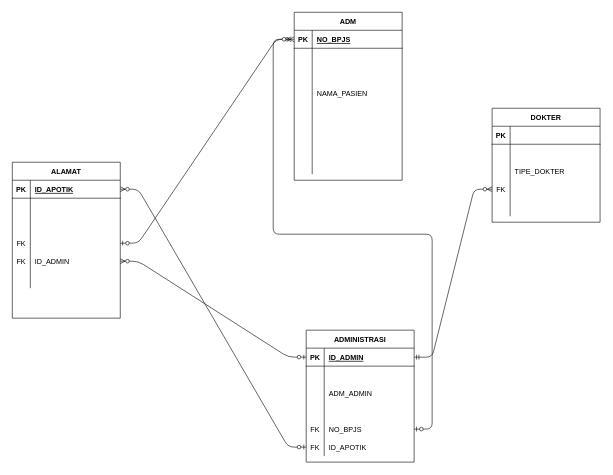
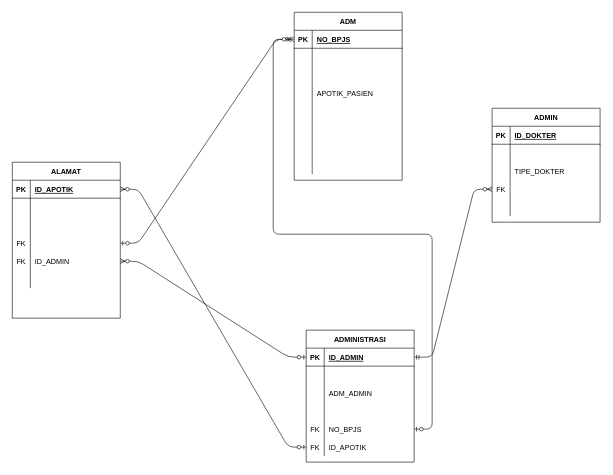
(339, 94) -> (343, 94)
(546, 118) -> (546, 118)
none -> (555, 135)
